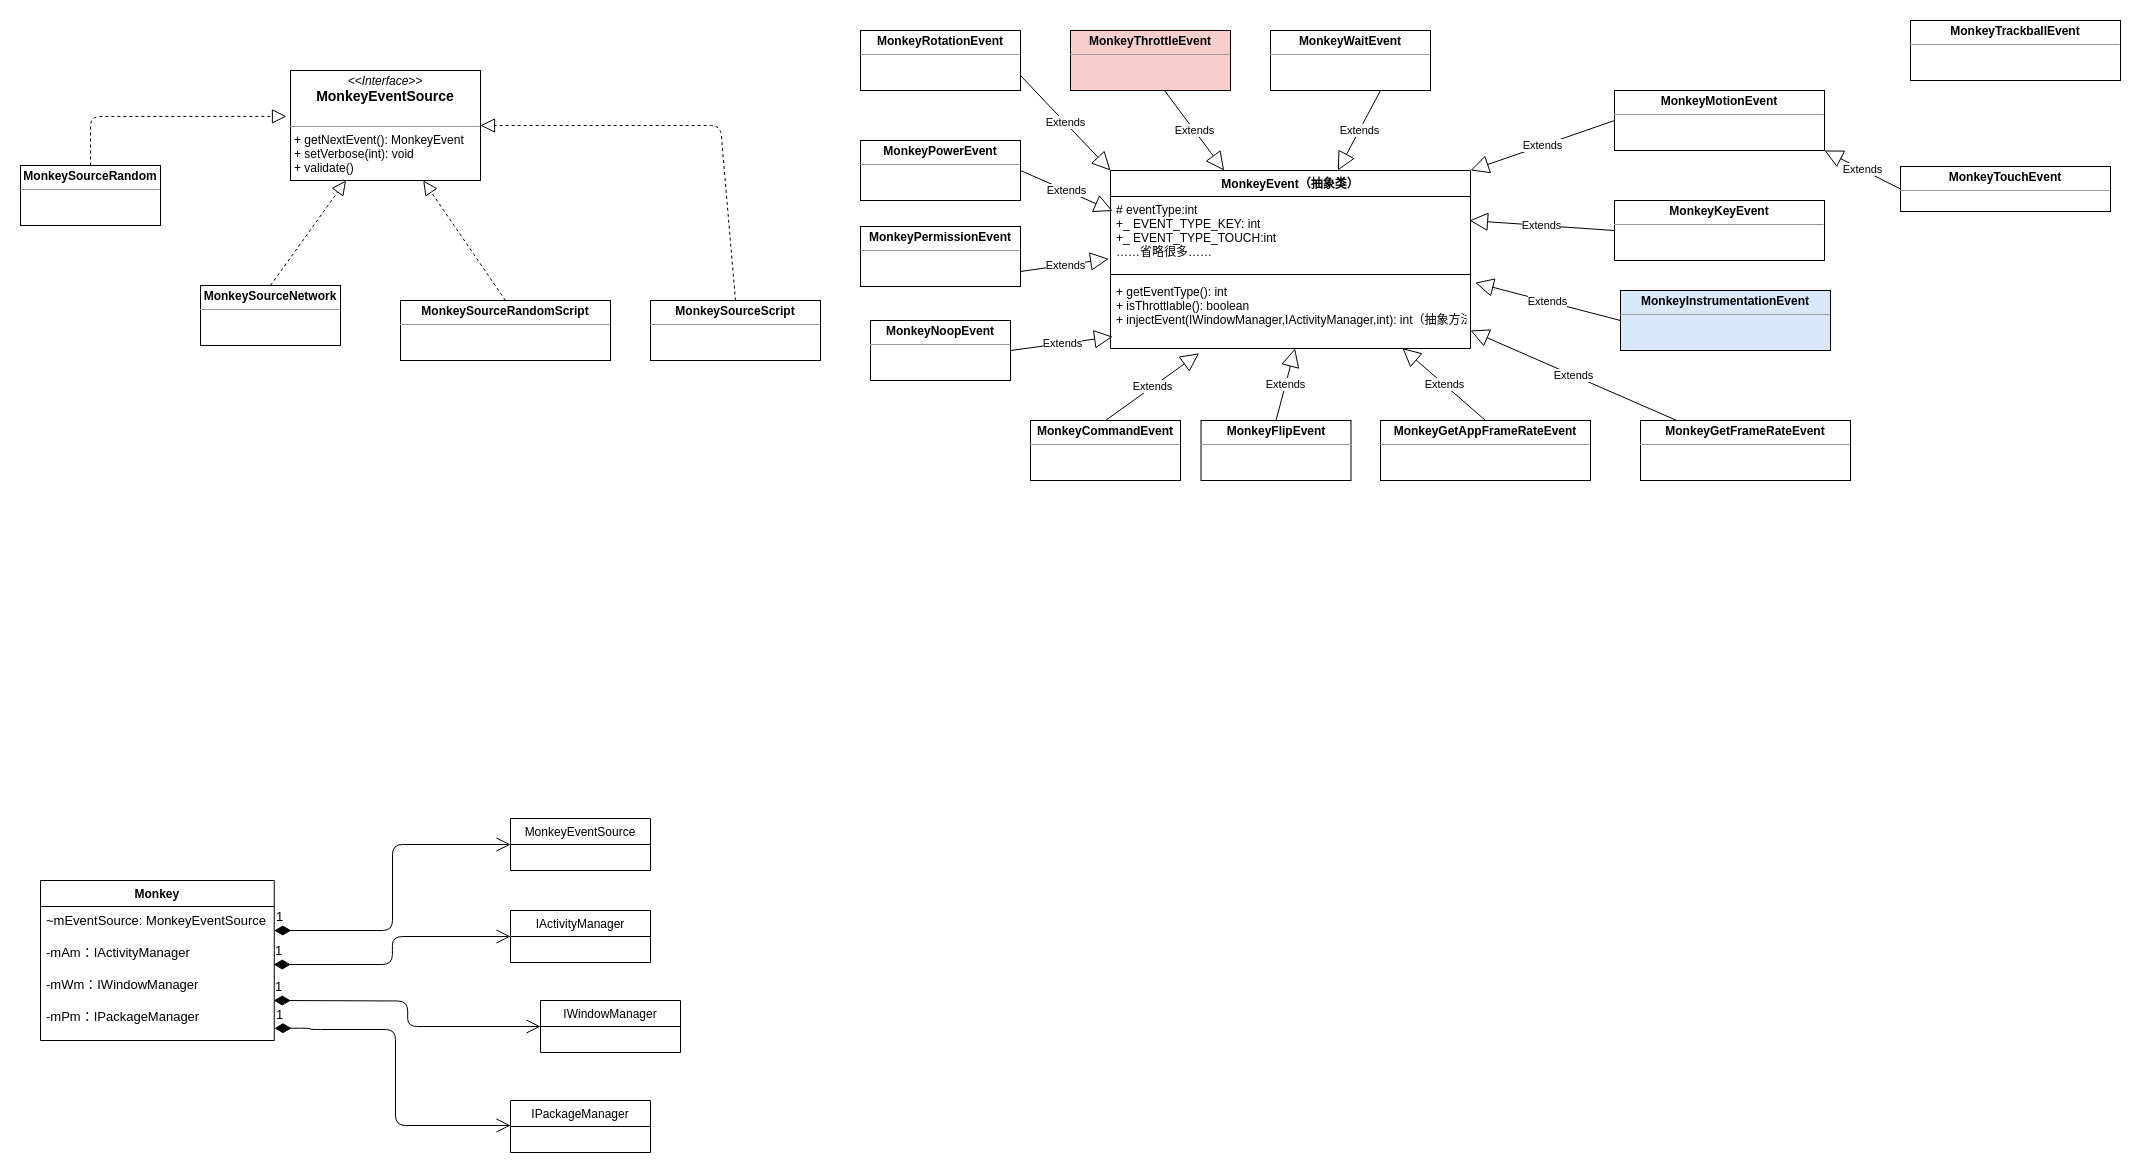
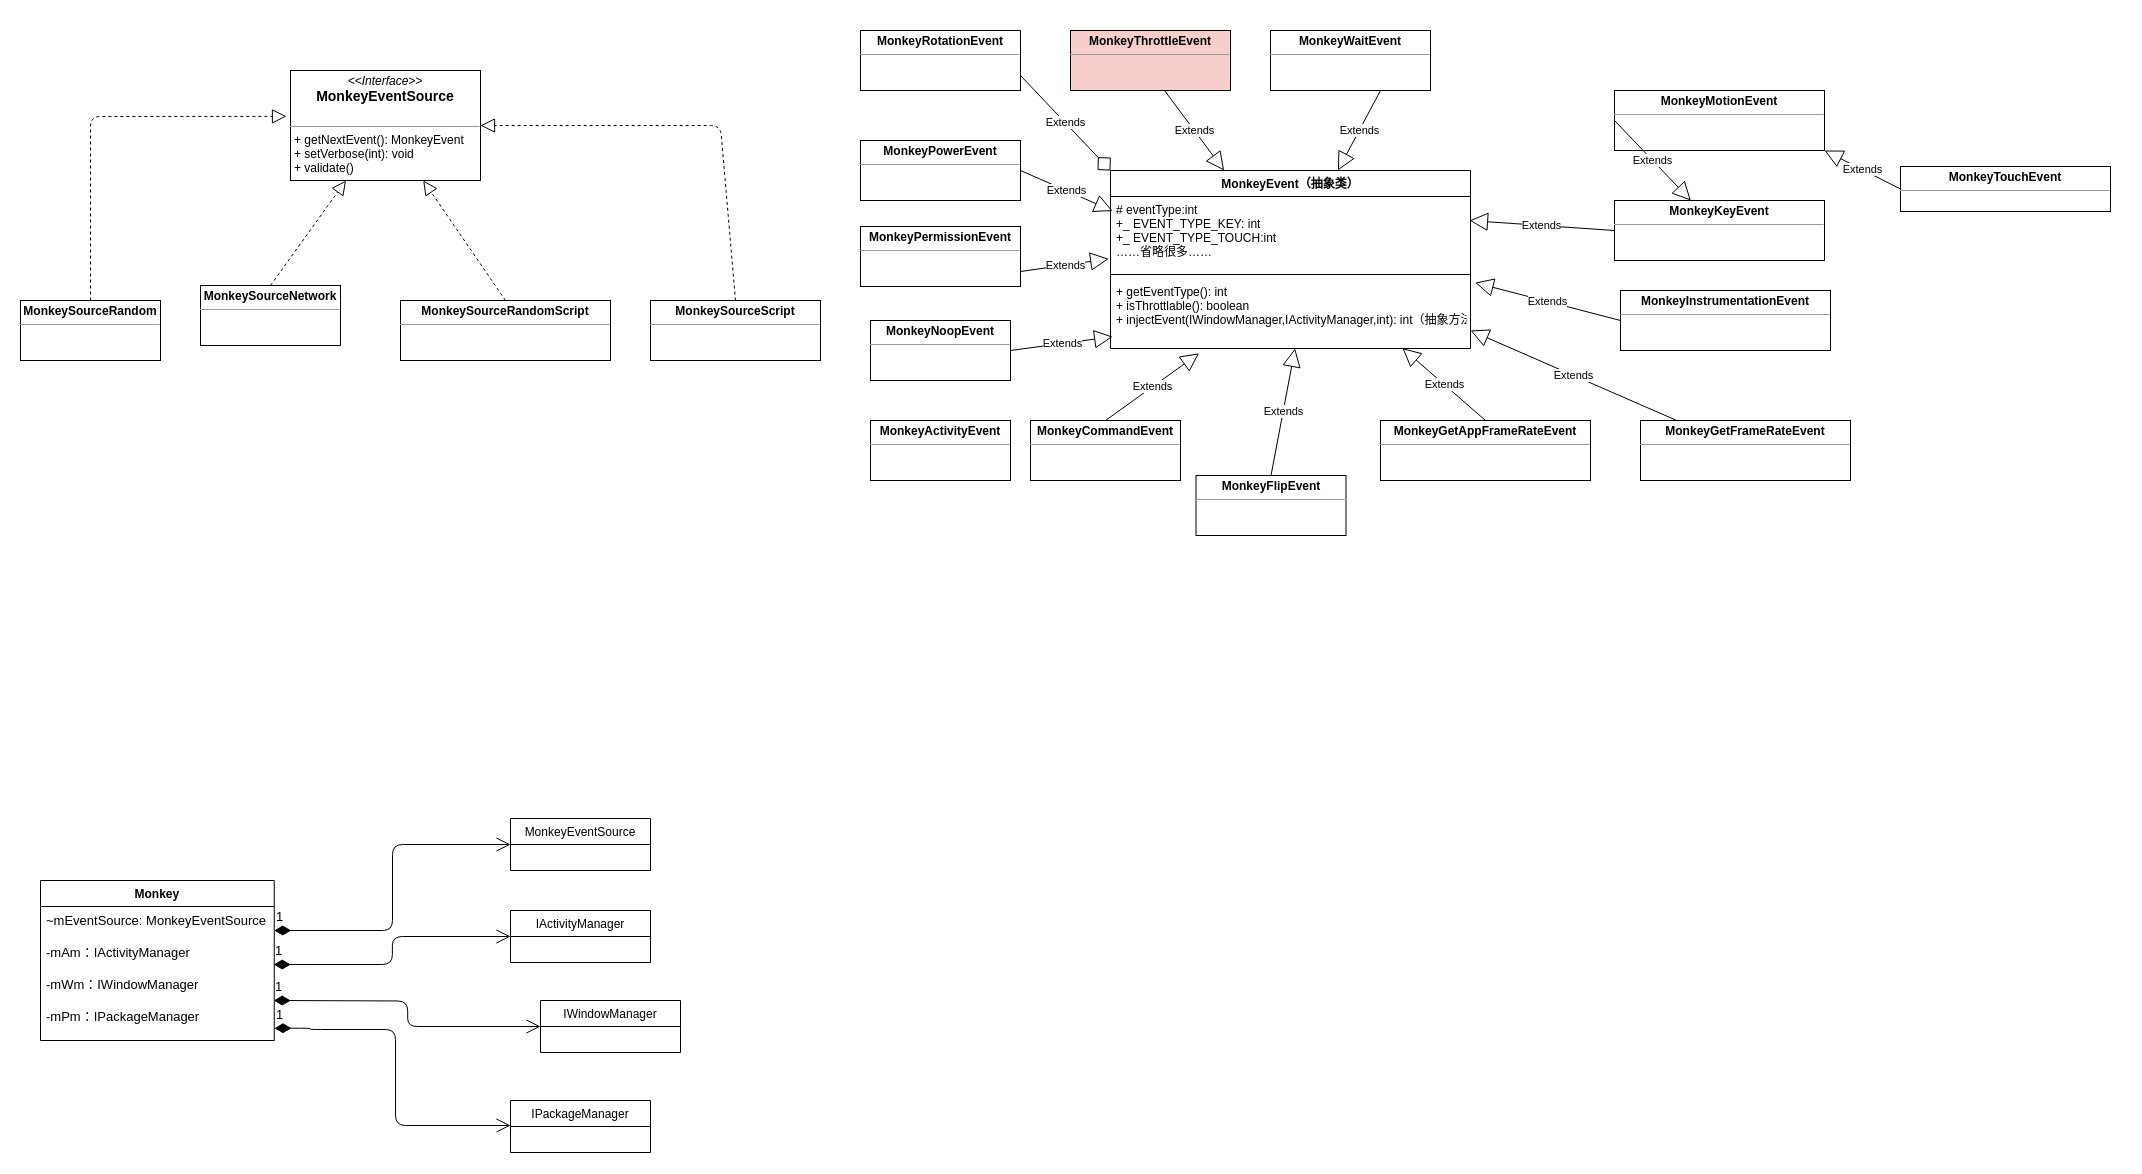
(2016, 51) -> none
(1551, 143) -> (1646, 154)
(1097, 156) -> (1097, 156)
(91, 196) -> (91, 331)
(1726, 321) -> (1726, 321)
none -> (941, 451)
(1276, 451) -> (1271, 506)
